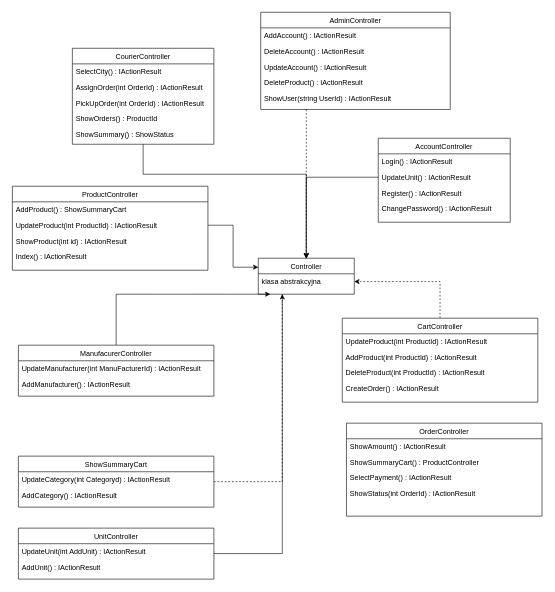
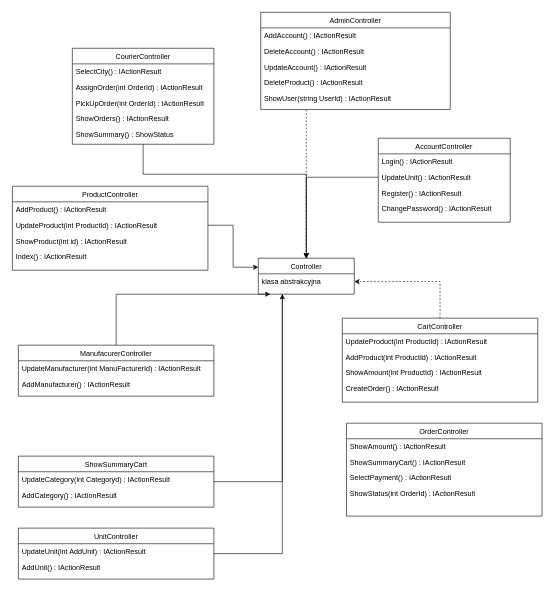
(121, 119) -> (127, 119)
(73, 210) -> (67, 210)
(427, 373) -> (422, 373)
(420, 463) -> (412, 463)
(247, 482) -> (247, 482)
